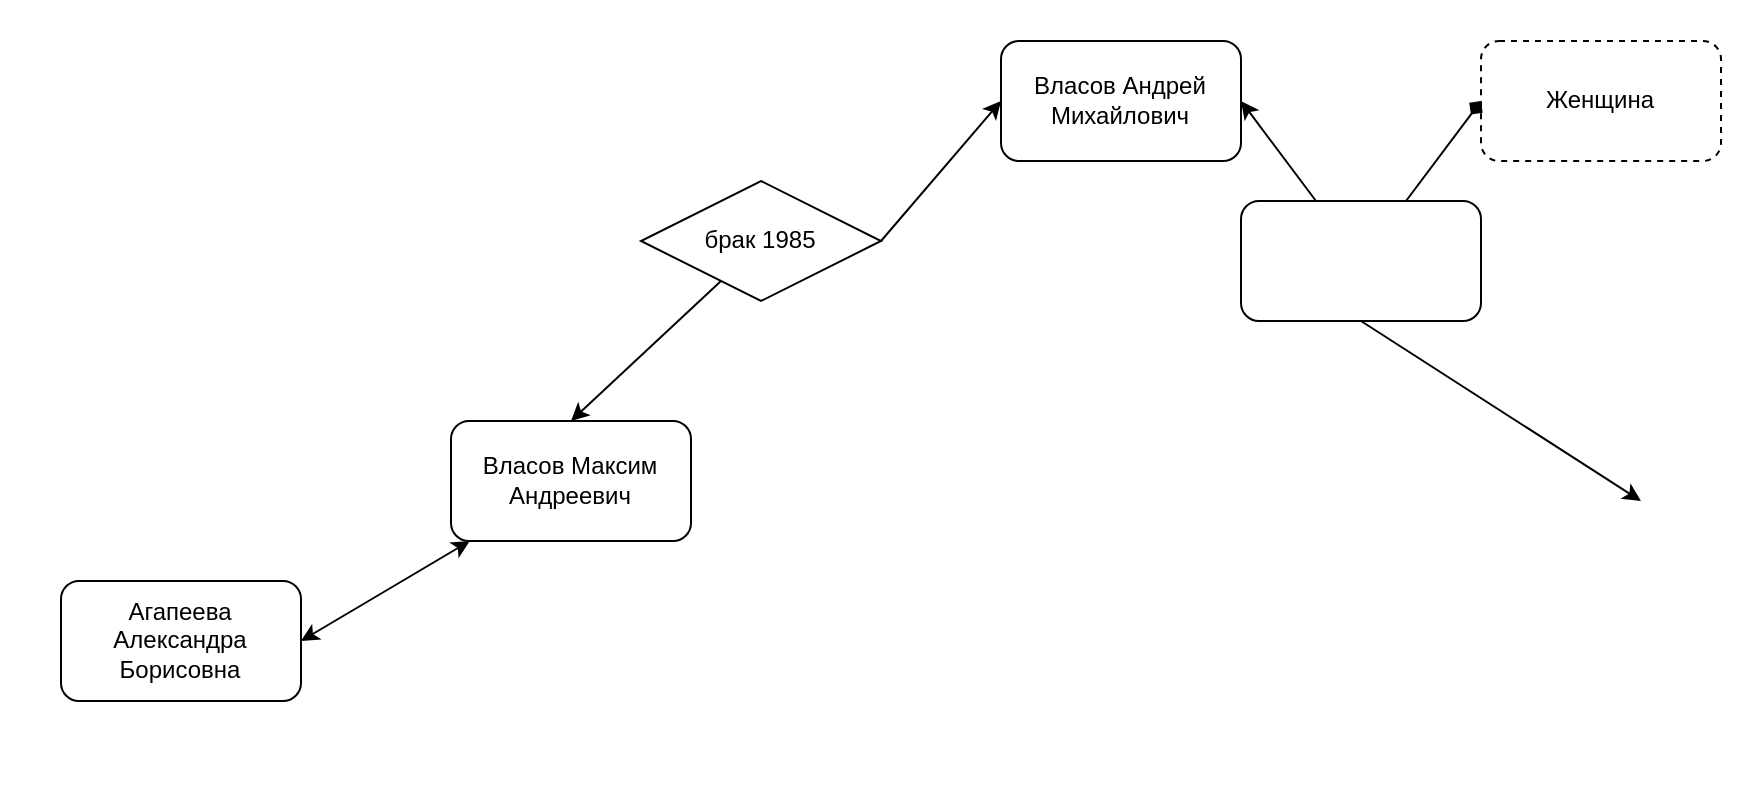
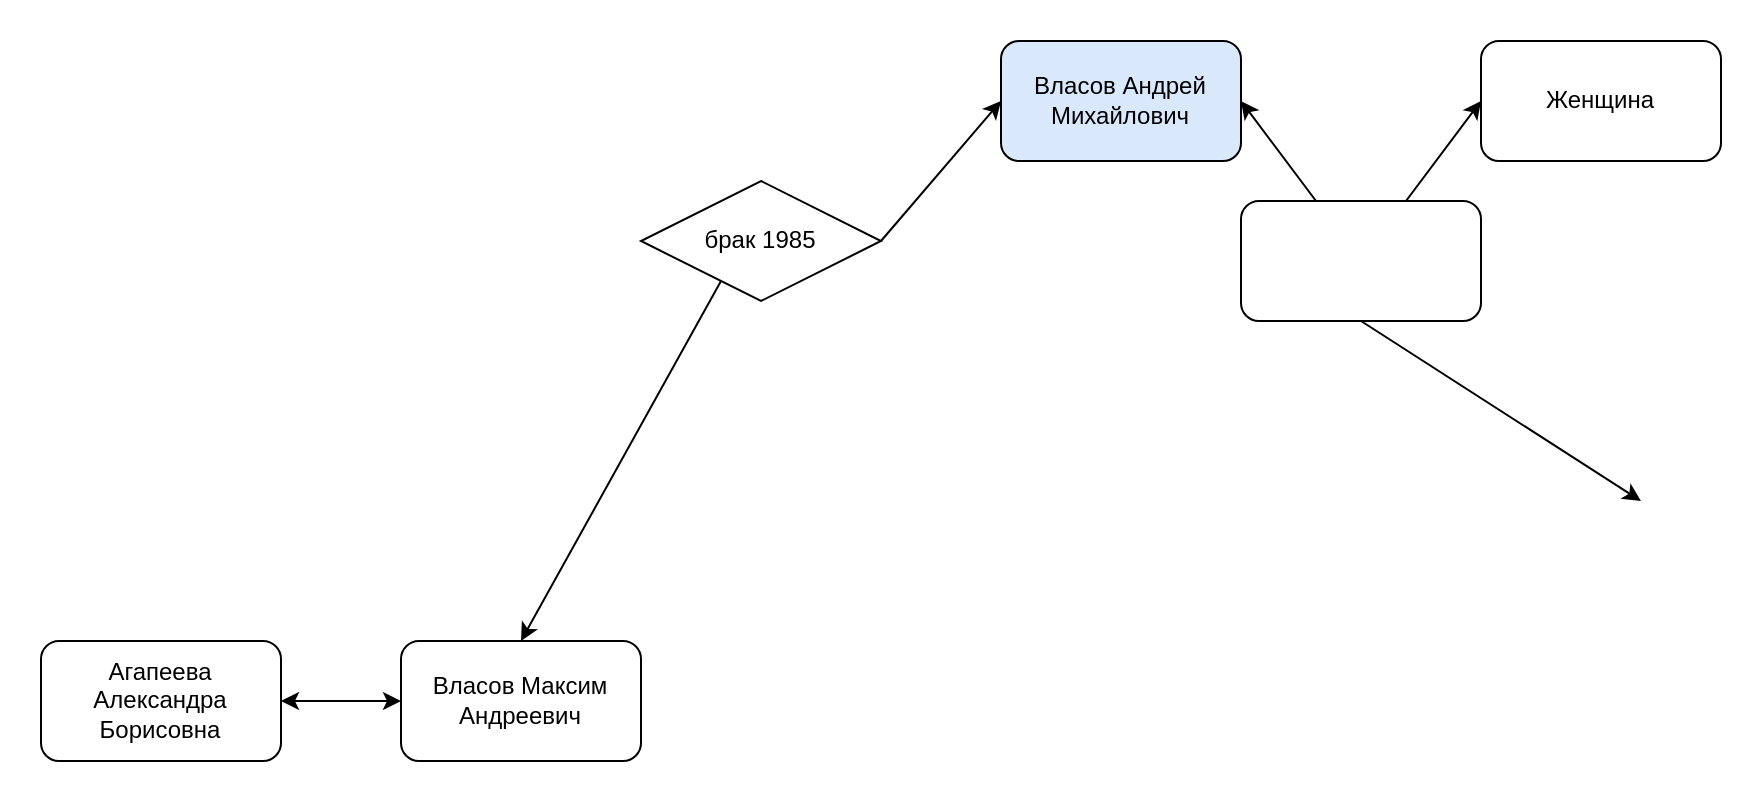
(1121, 101) -> (1121, 101)
(1601, 101) -> (1601, 101)
(1472, 113) -> (1472, 113)
(571, 481) -> (521, 701)
(181, 641) -> (161, 701)
